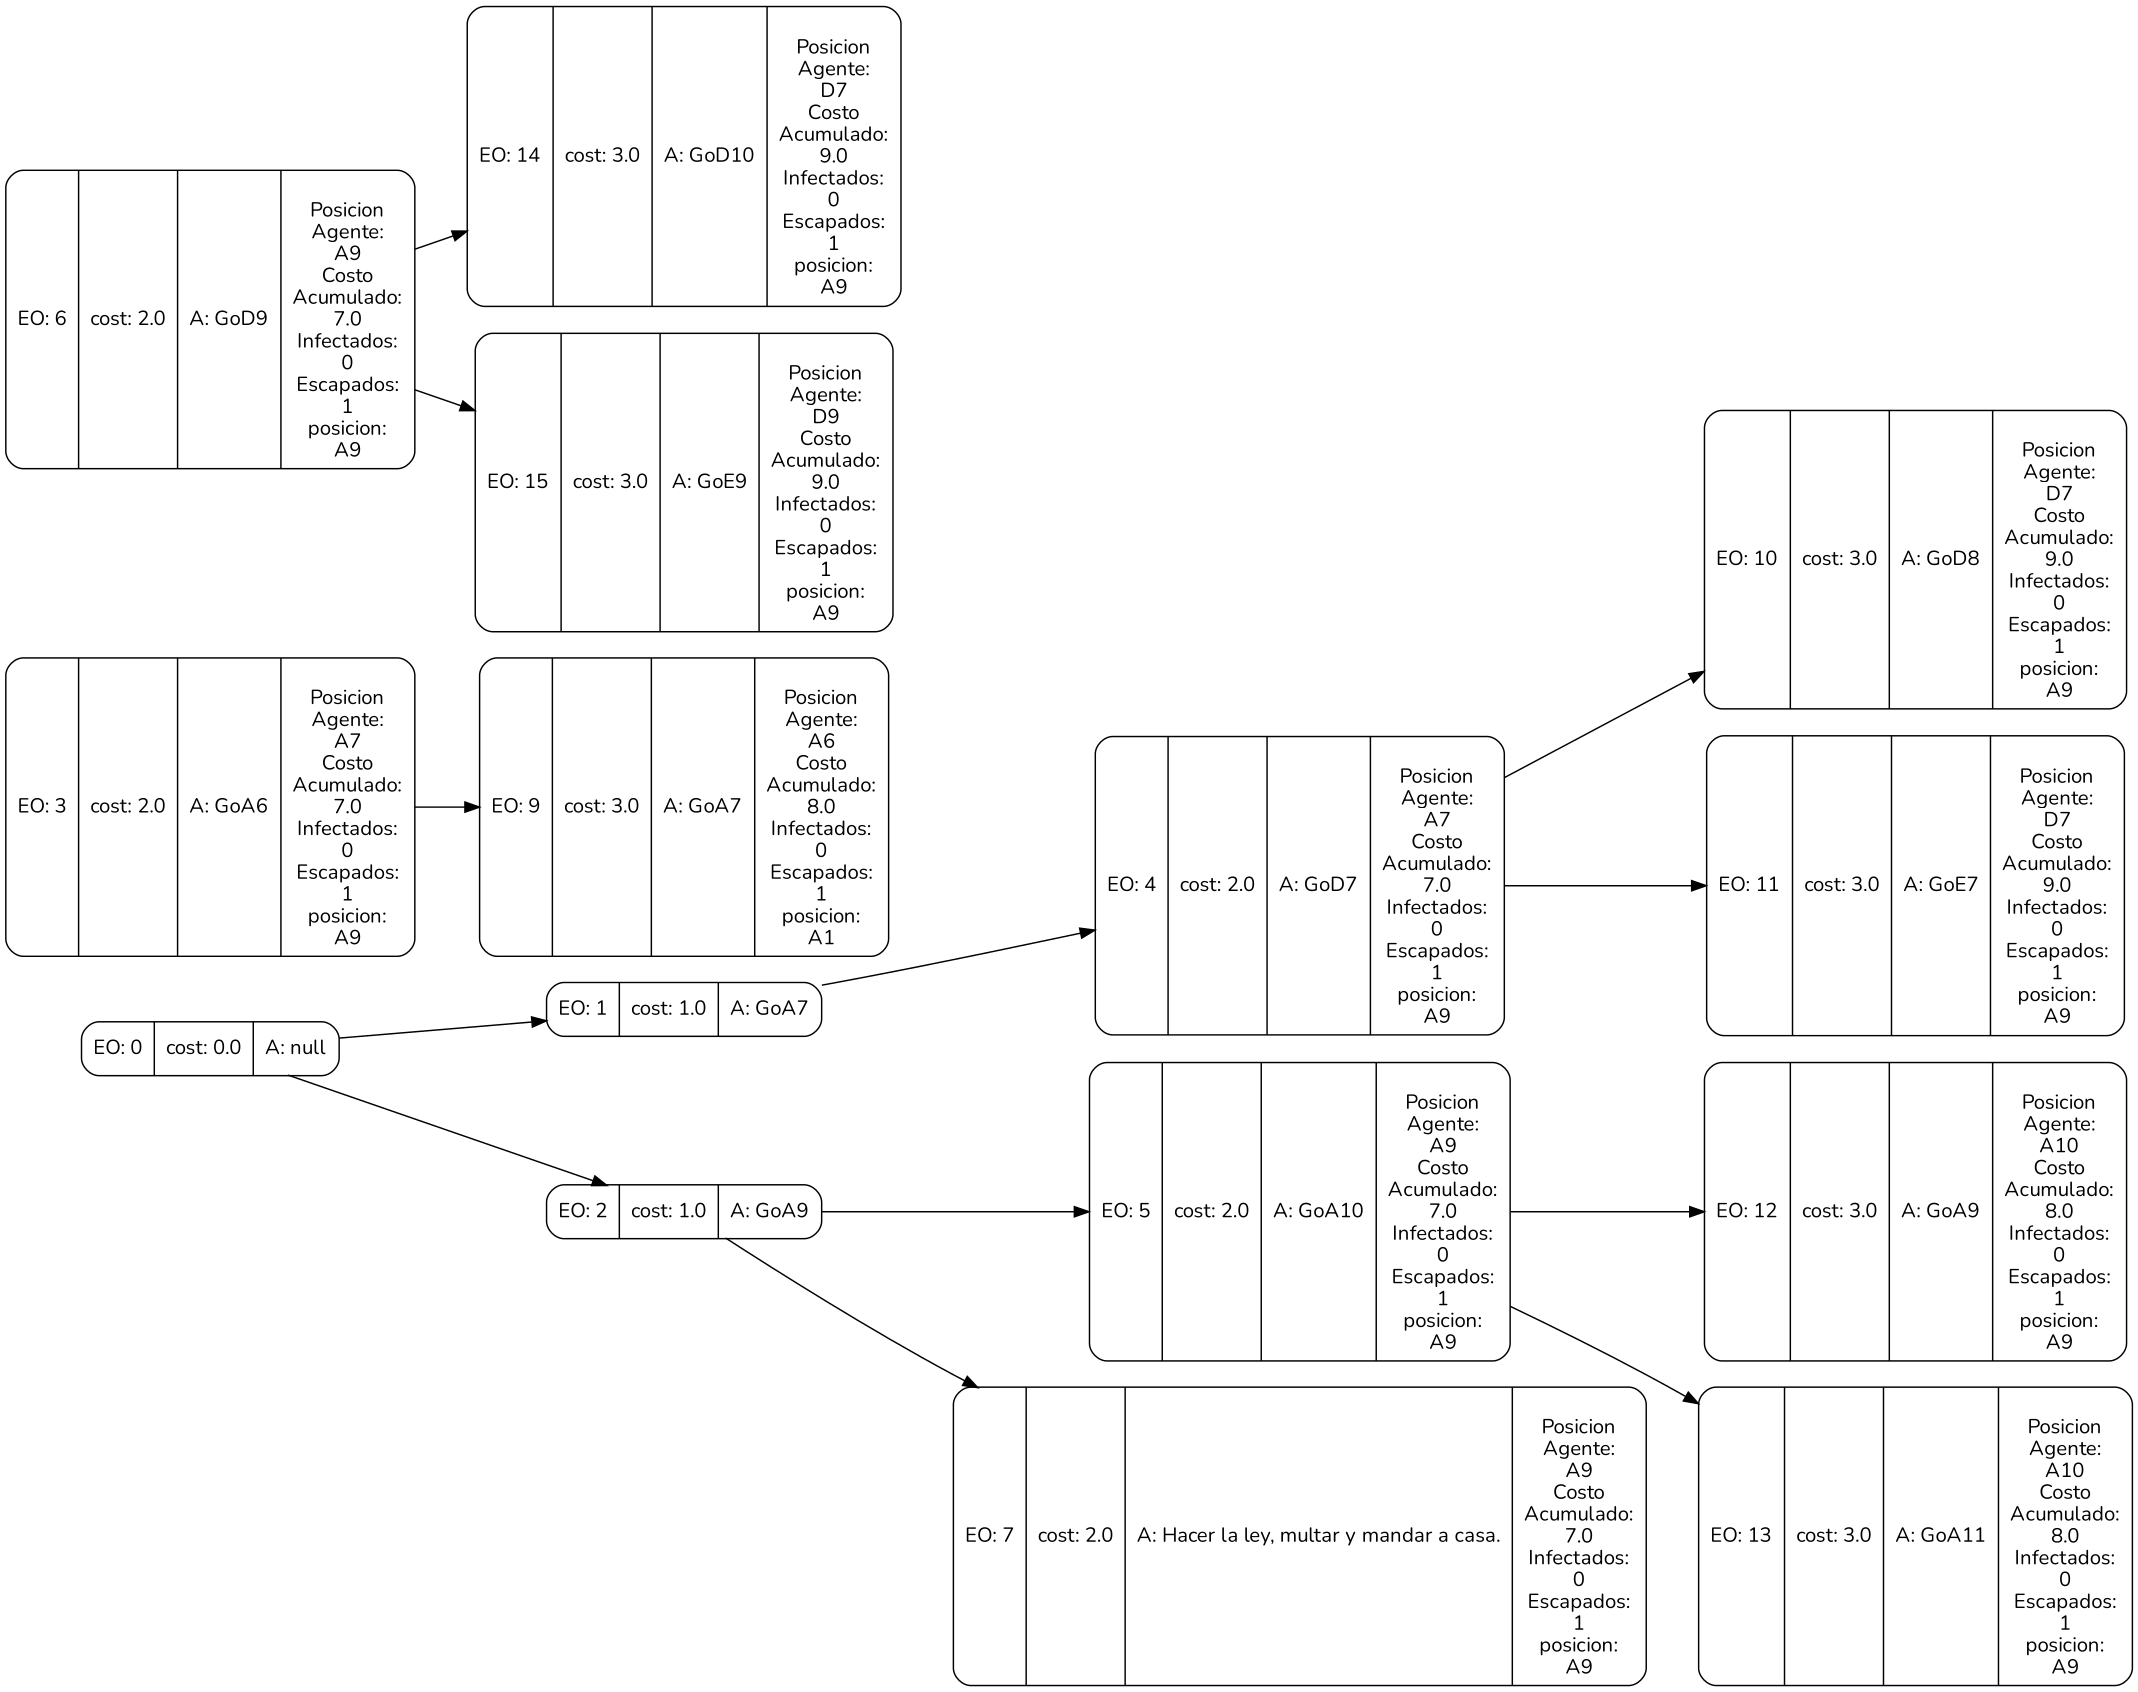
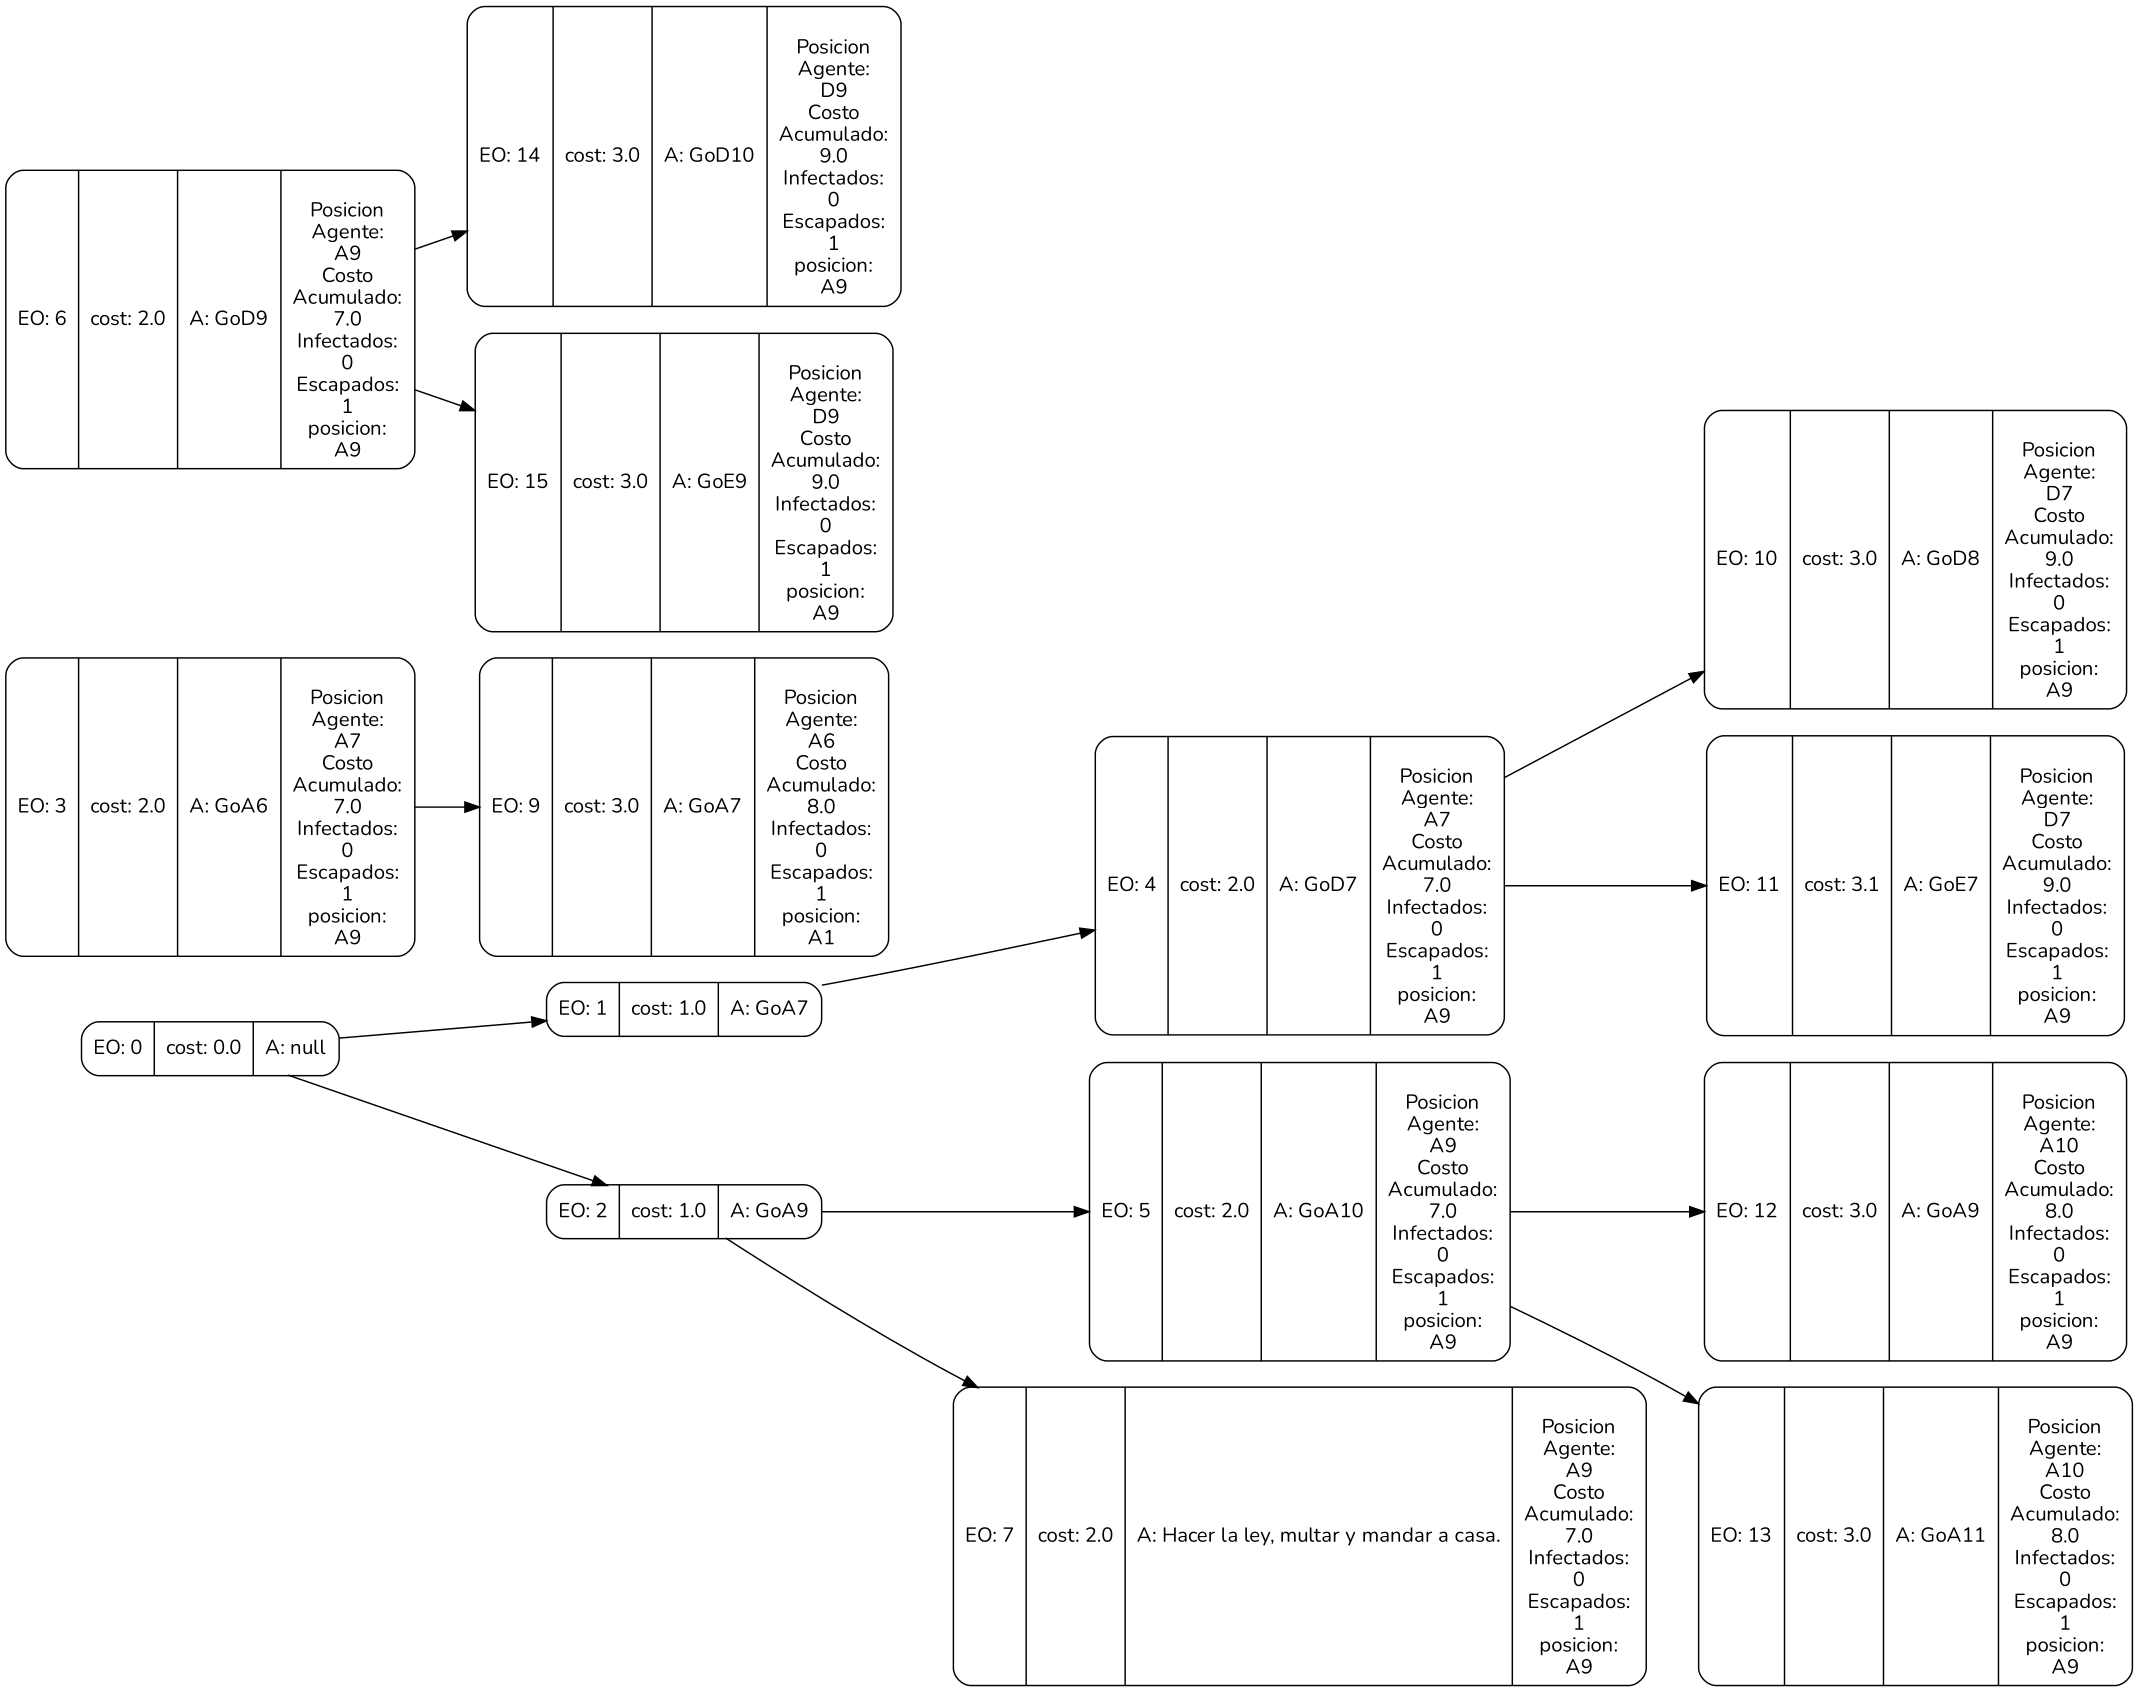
(834, 91) -> (834, 91)
(1842, 885) -> (1842, 885)
